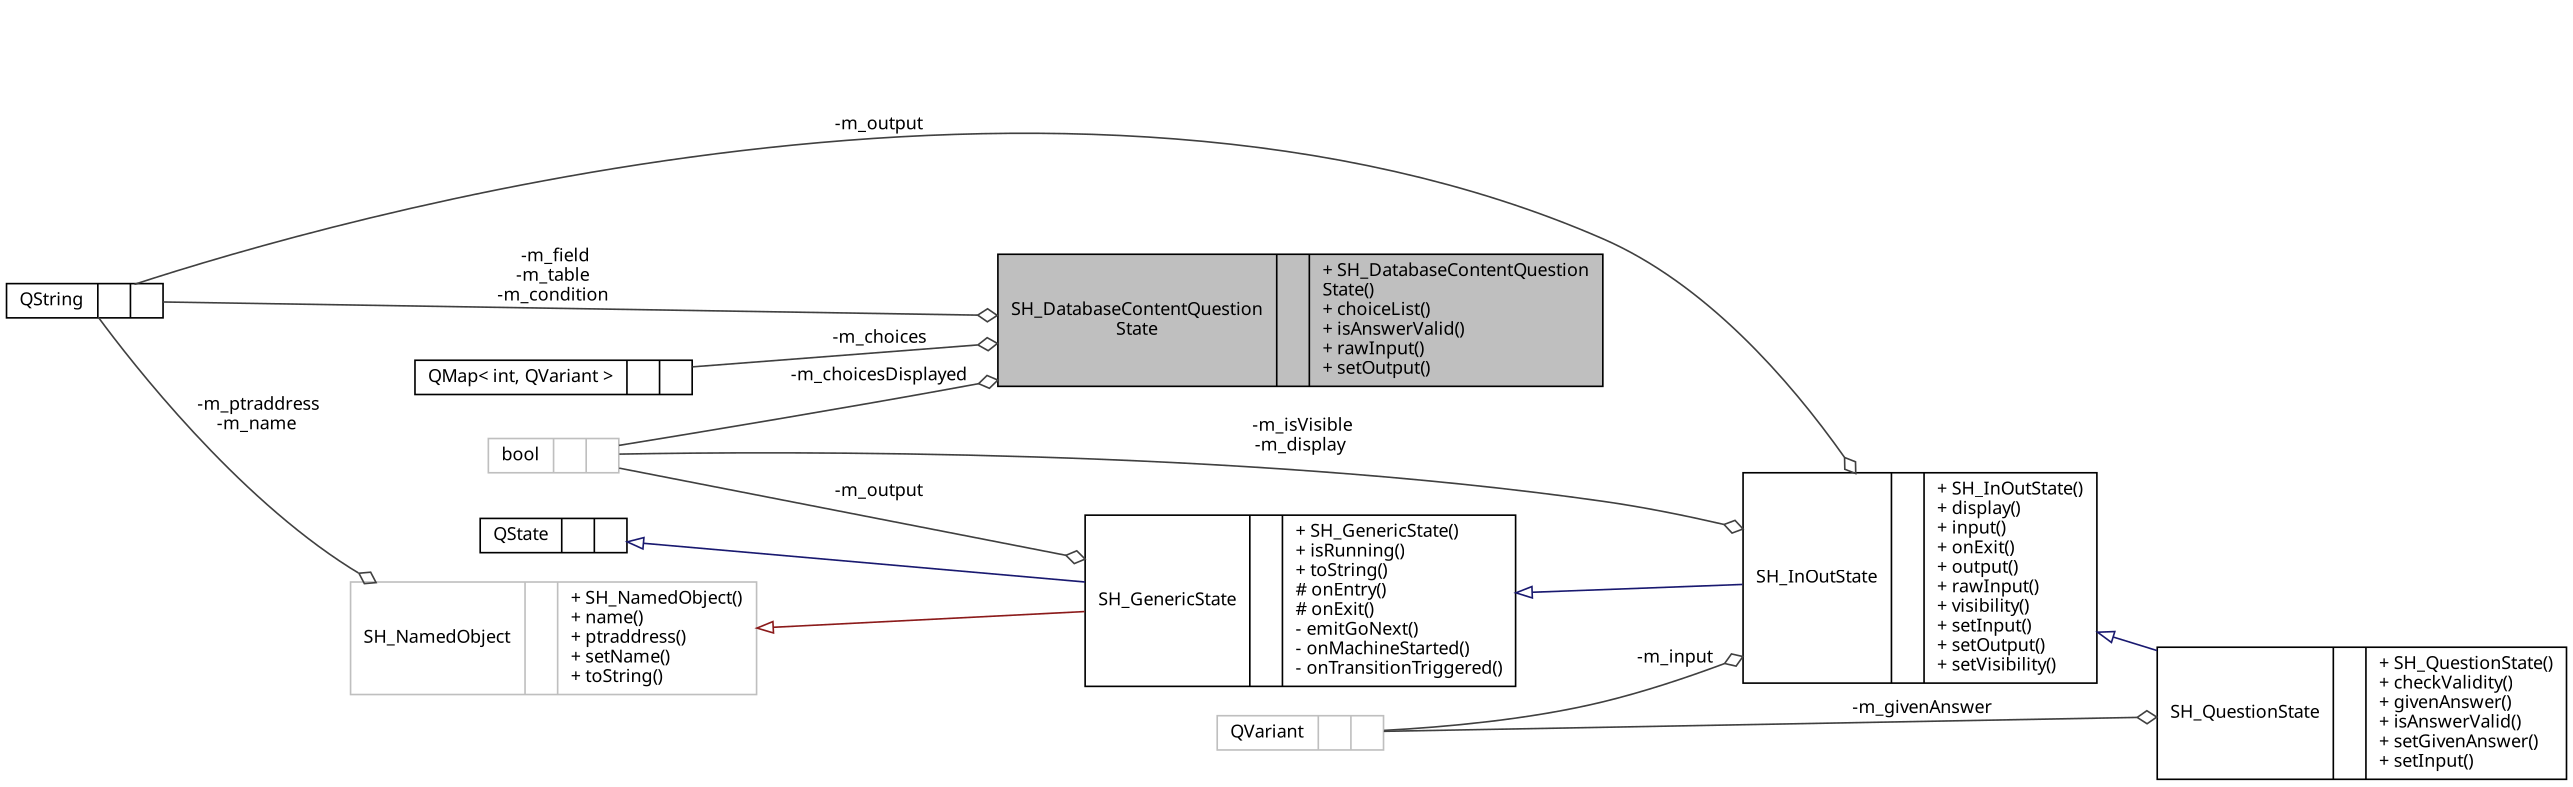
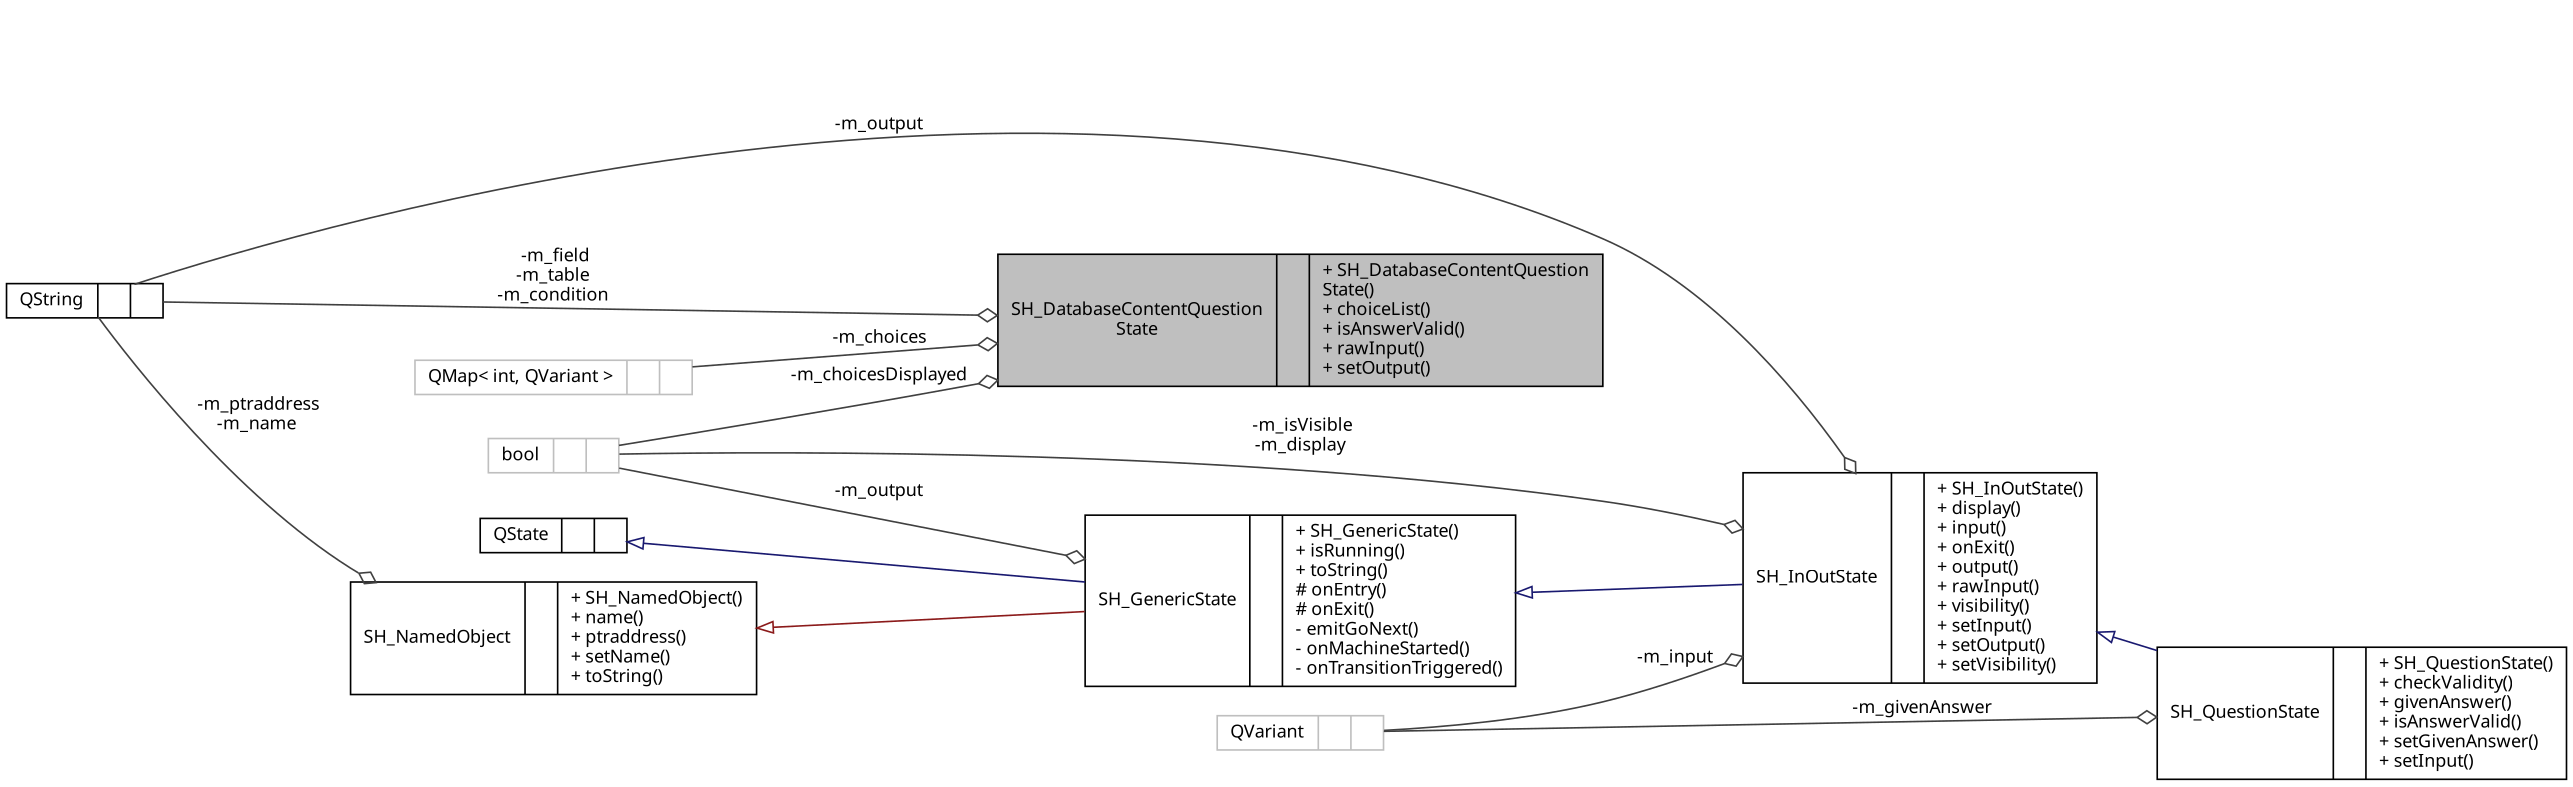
(554, 377) -> (554, 377)
(554, 638) -> (554, 638)
